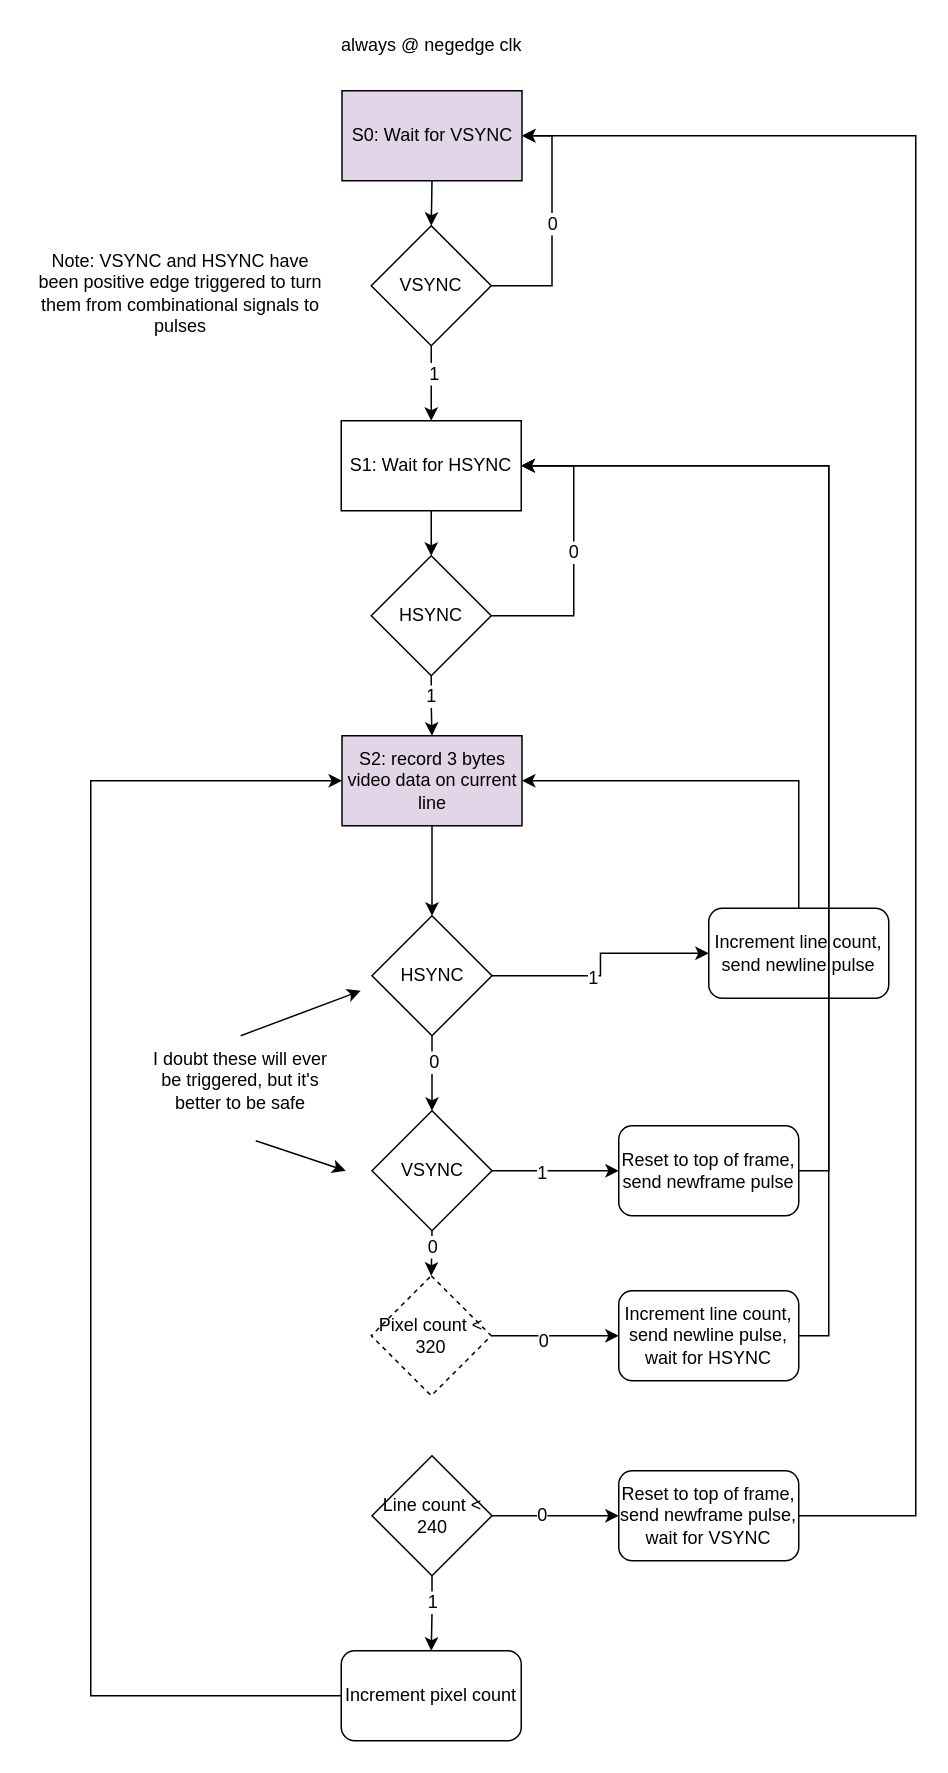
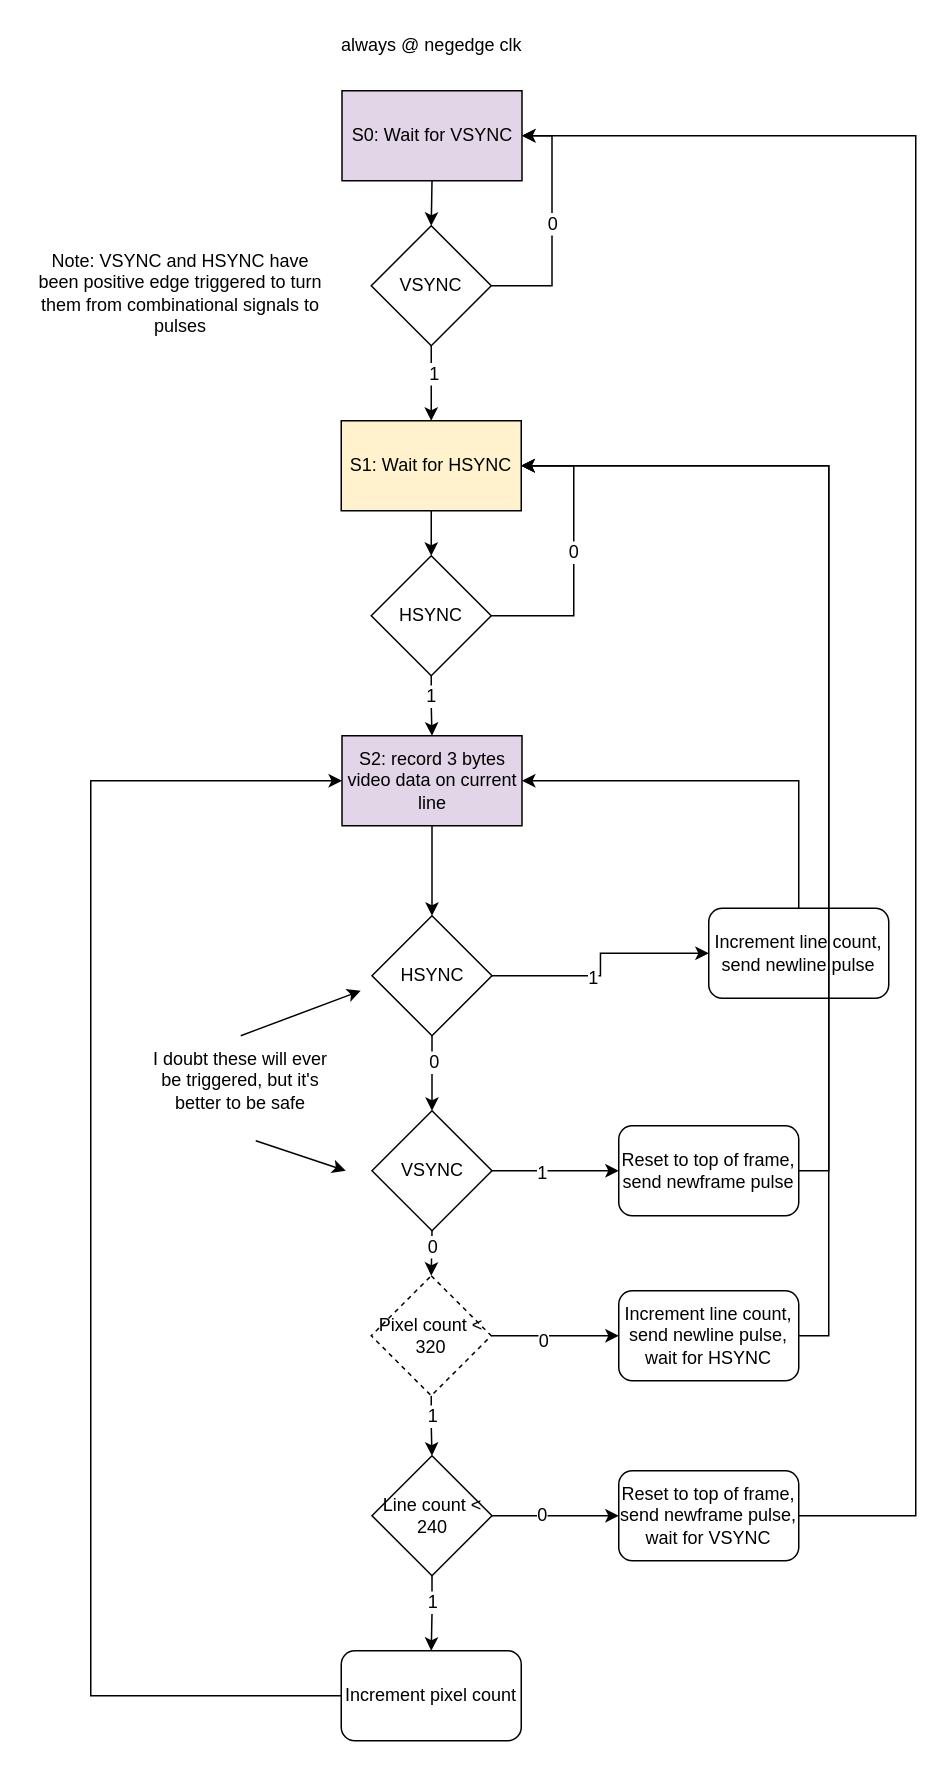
(431, 466) -> (431, 466)
none -> (431, 1421)
